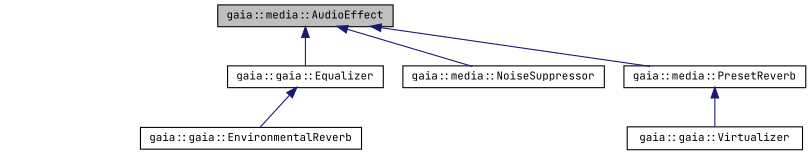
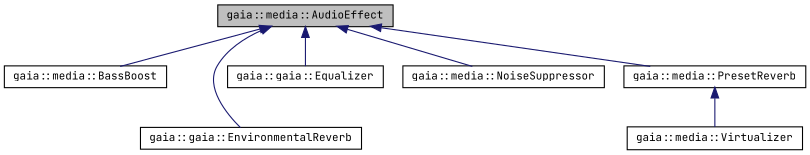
none -> (85, 77)
(275, 112) -> (215, 72)
(715, 138) -> (715, 138)
